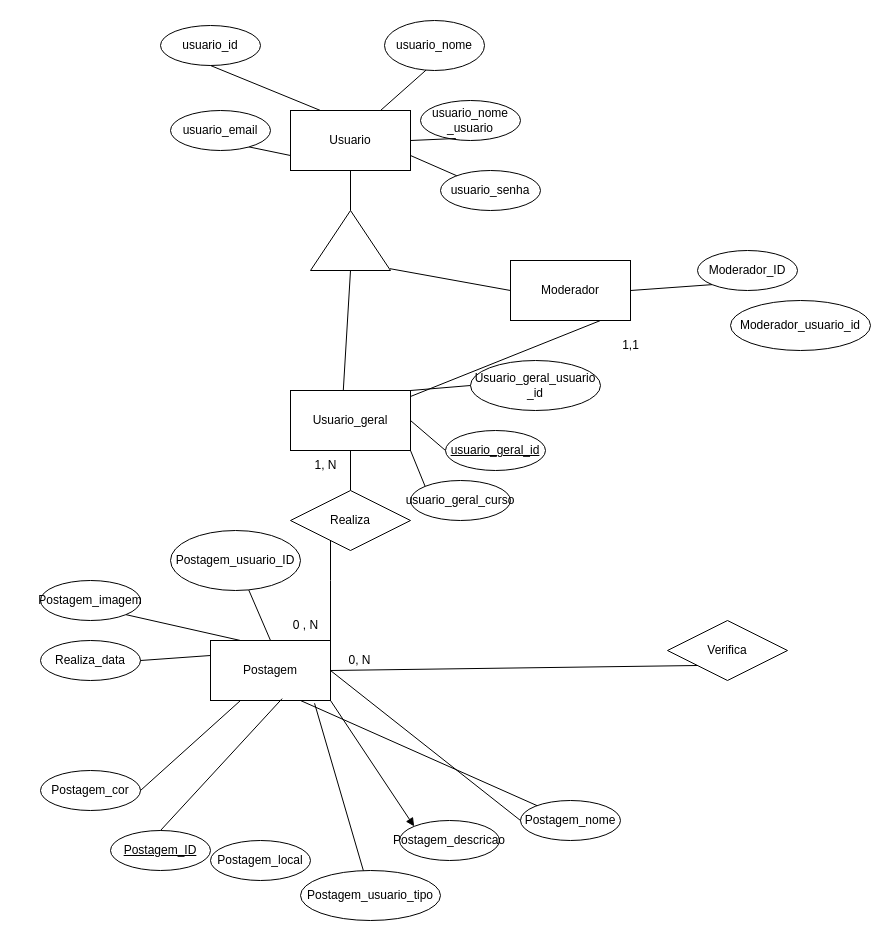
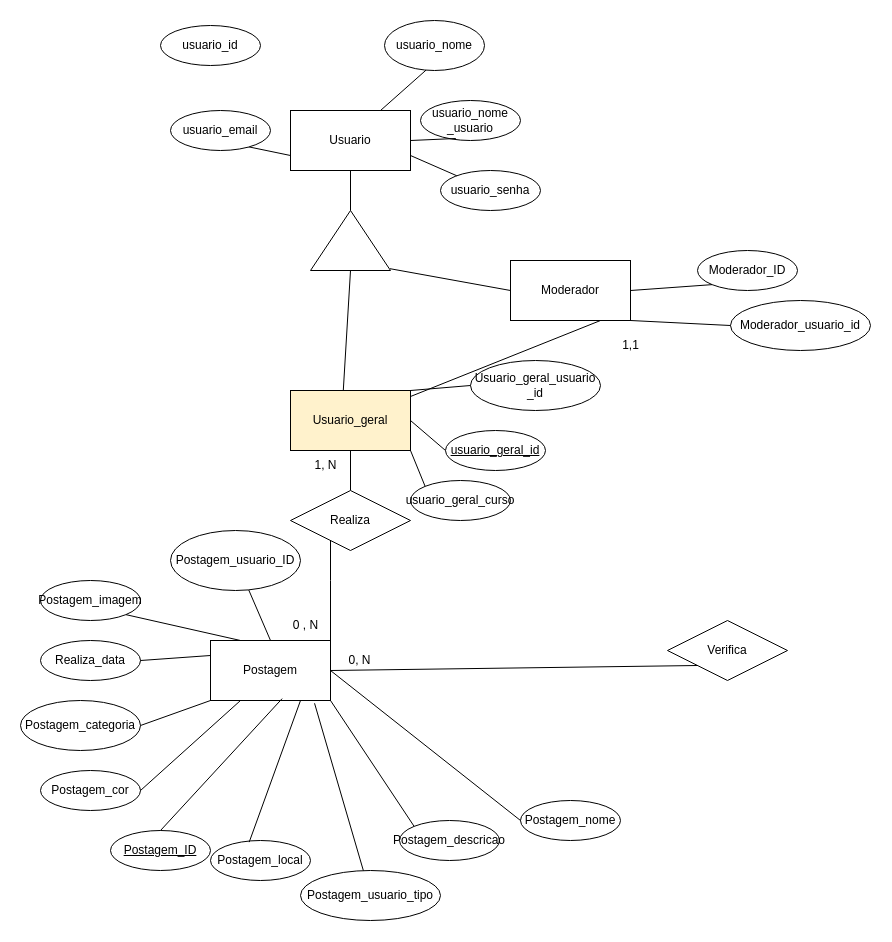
(266, 88) -> none
none -> (681, 323)
(351, 421) -> (351, 421)
none -> (176, 713)
none -> (81, 726)
(399, 744) -> (275, 770)
(409, 818) -> (411, 821)
